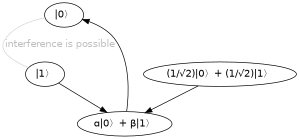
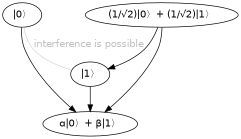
none -> (141, 52)
(124, 58) -> (38, 72)
